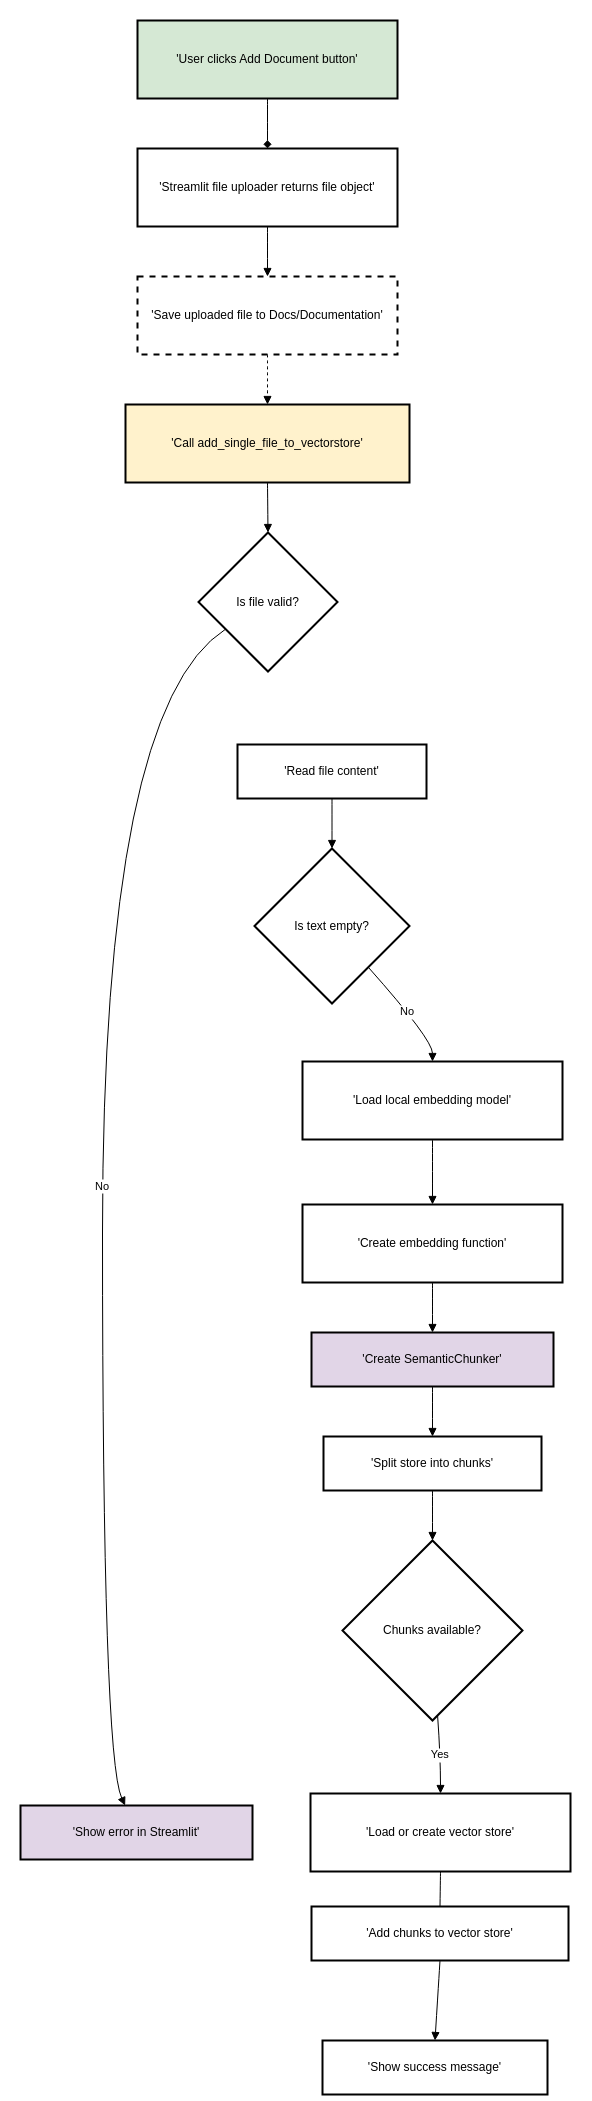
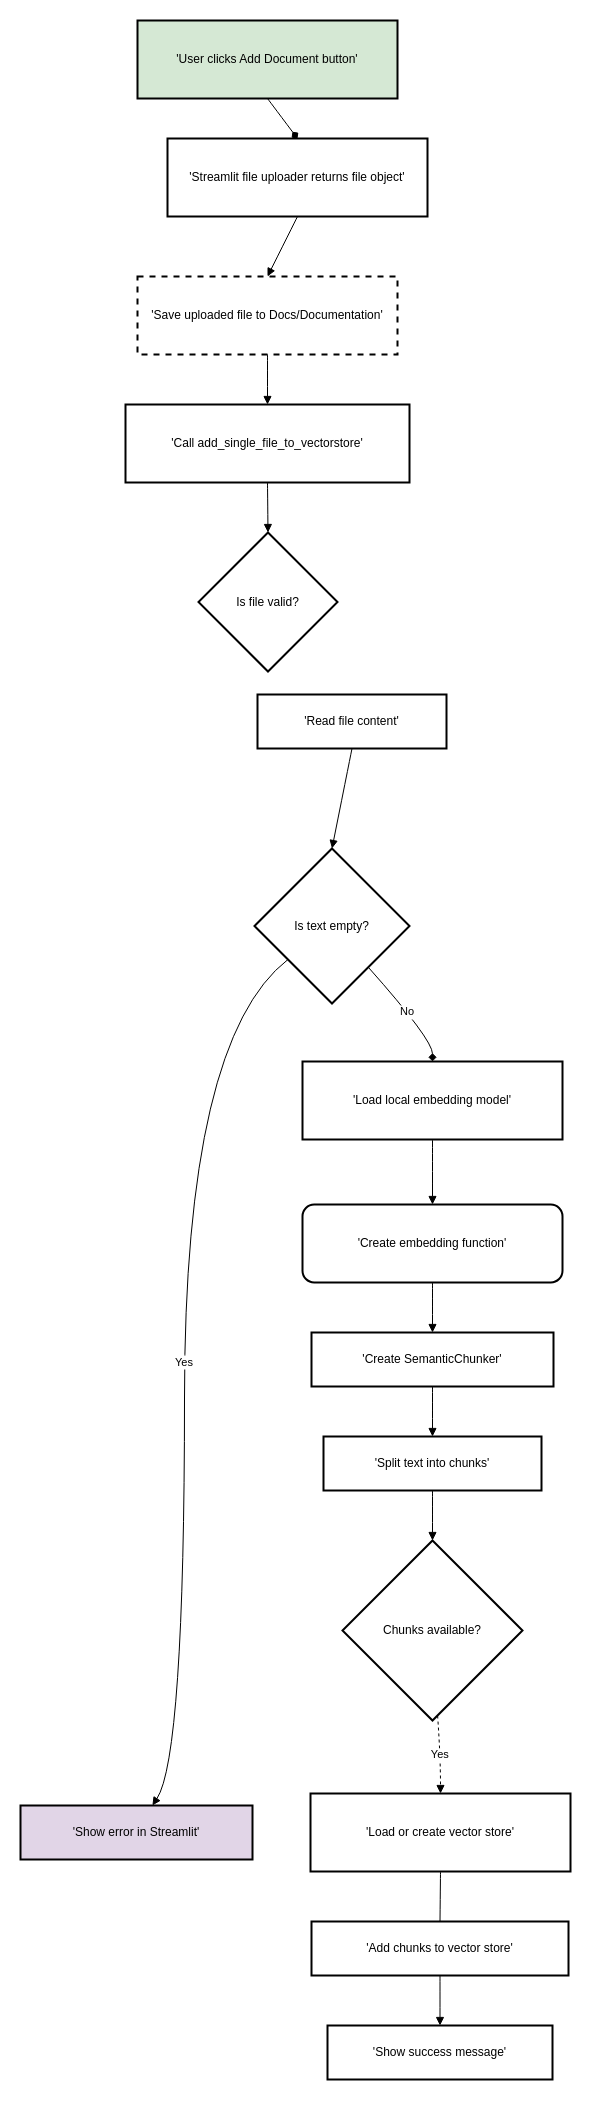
(268, 188) -> (298, 178)
(268, 377) -> (268, 377)
(268, 444) -> (268, 444)
(332, 772) -> (352, 722)
(432, 1052) -> (432, 1053)
(103, 1201) -> none
(433, 1244) -> (433, 1244)
(433, 1360) -> (433, 1360)
none -> (185, 1368)
(433, 1464) -> (433, 1464)
(439, 1731) -> (439, 1731)
(440, 1934) -> (440, 1949)
(435, 2068) -> (440, 2053)
